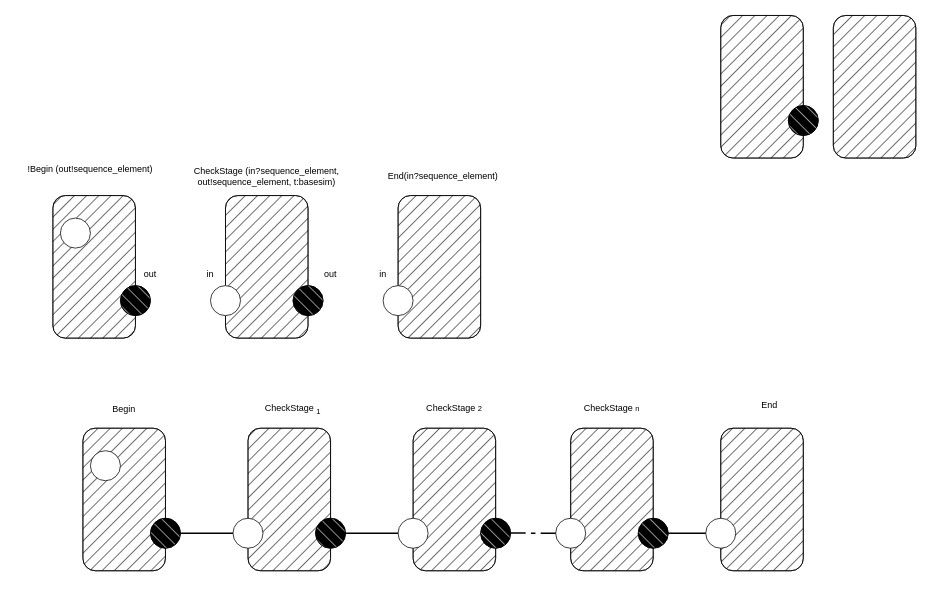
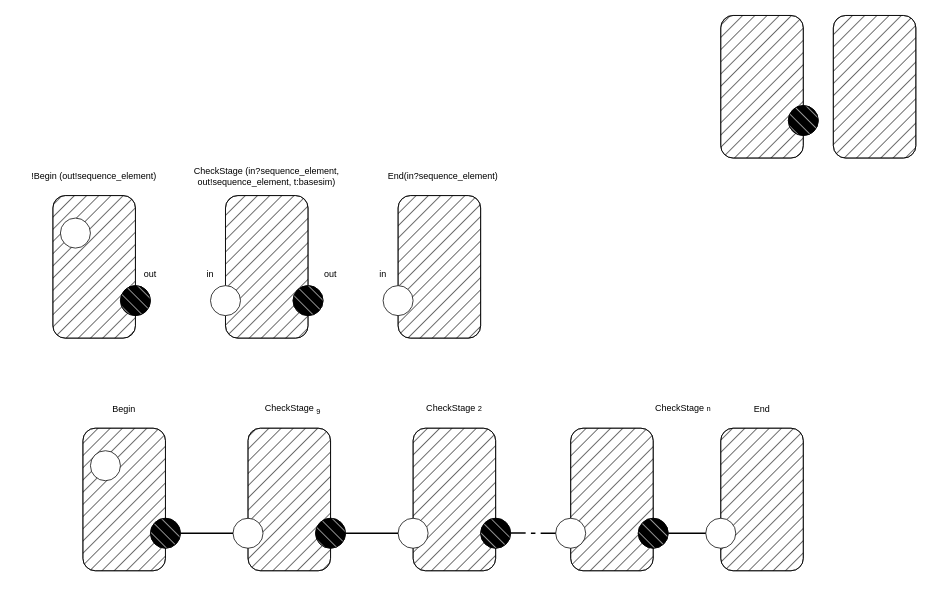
(90, 169) -> (94, 177)
(769, 405) -> (762, 409)
(293, 409) -> (293, 409)
(612, 409) -> (683, 409)
